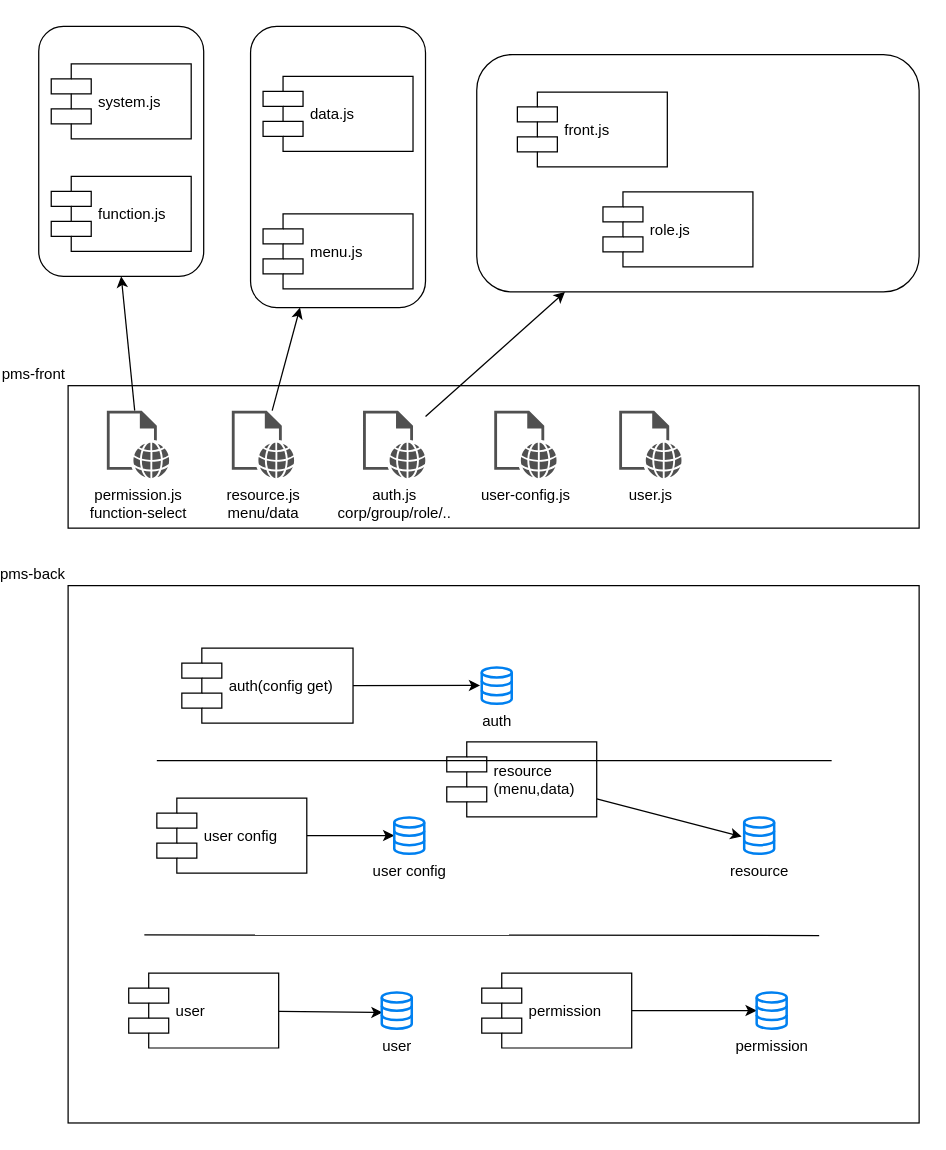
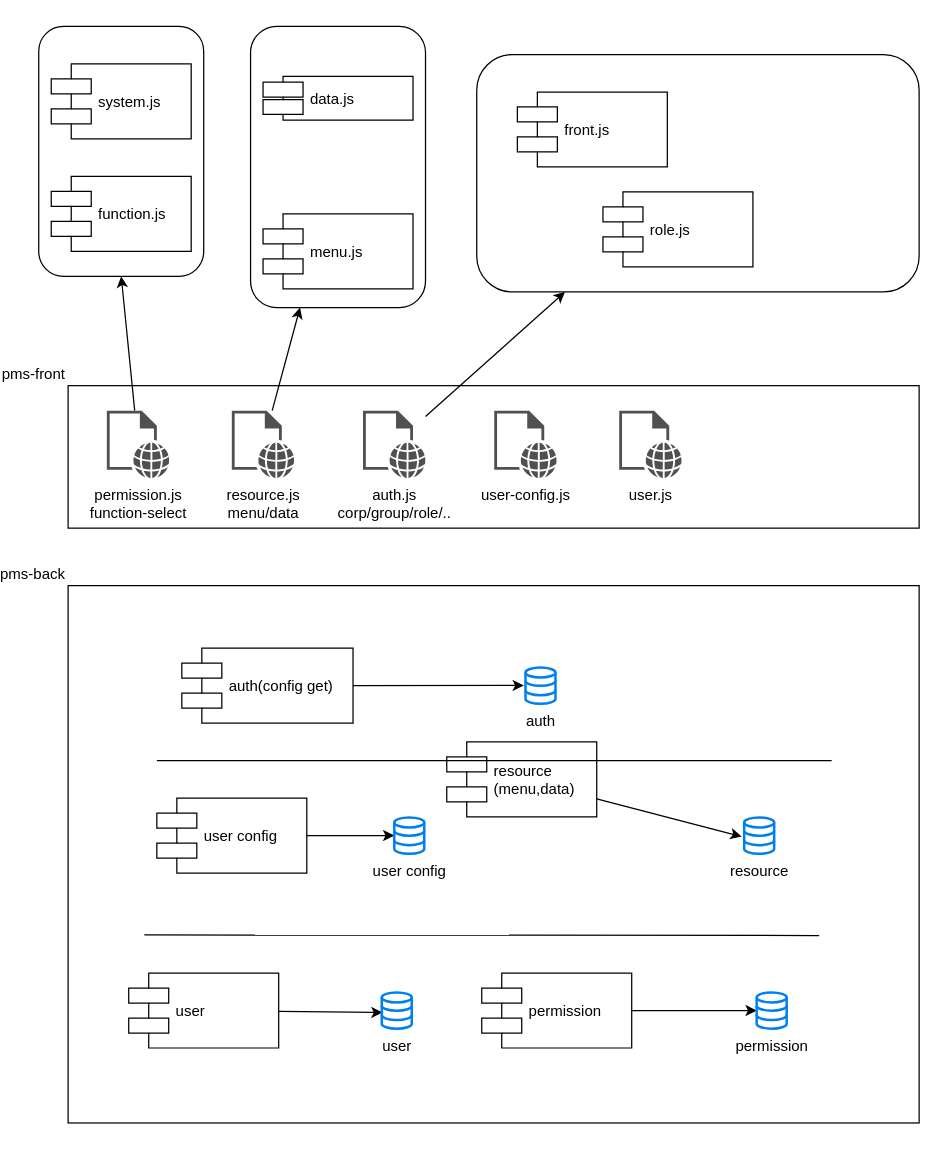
(338, 114) -> (338, 98)
(497, 686) -> (541, 686)
